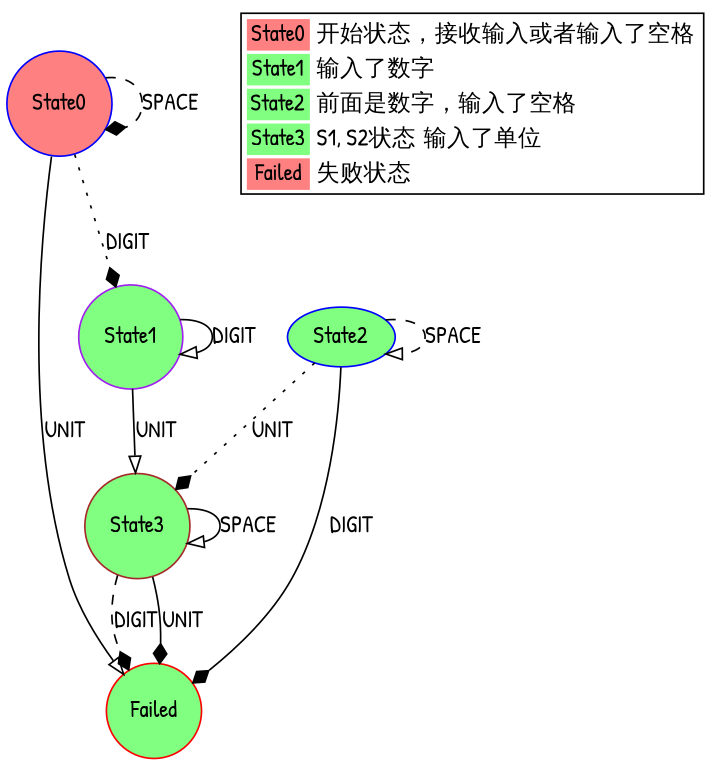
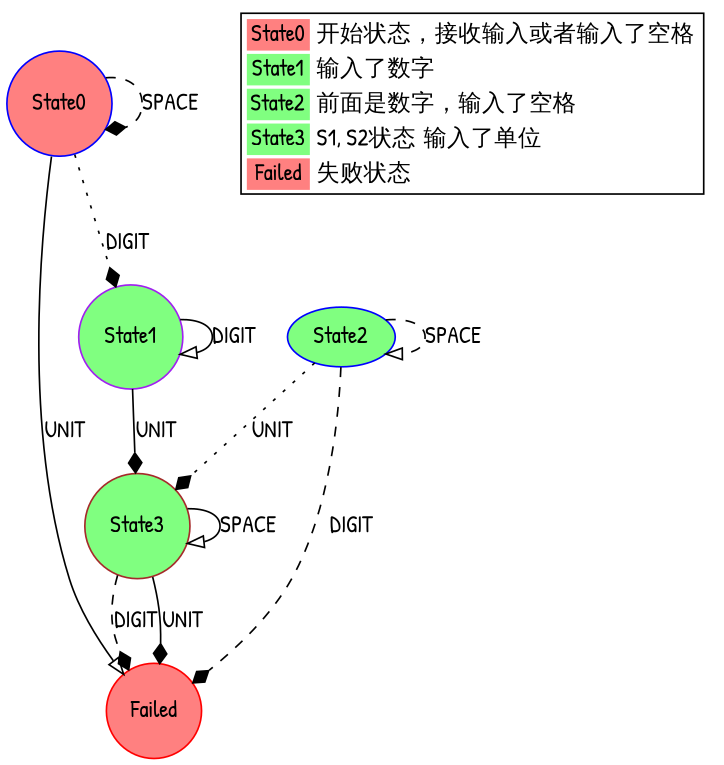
(134, 422) -> (134, 421)
(311, 535) -> (311, 535)
(154, 711) -> (154, 711)
